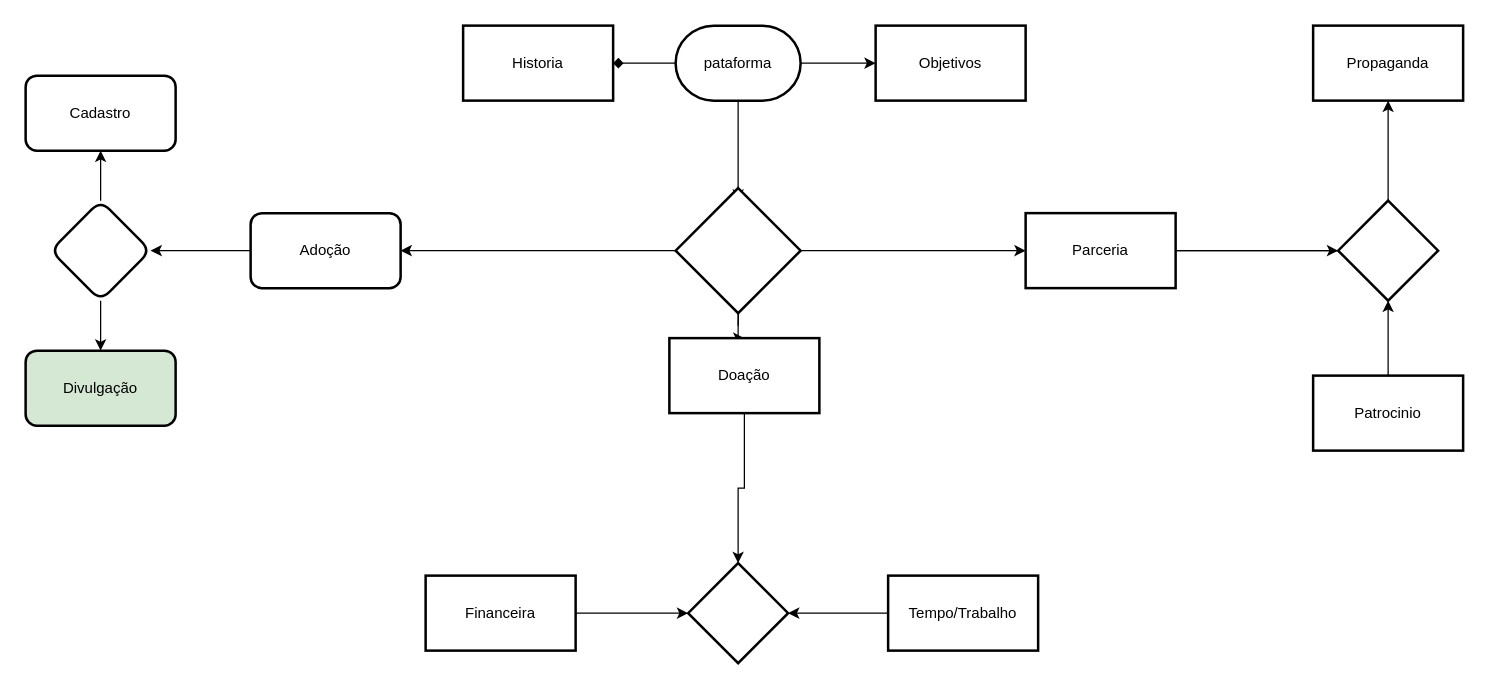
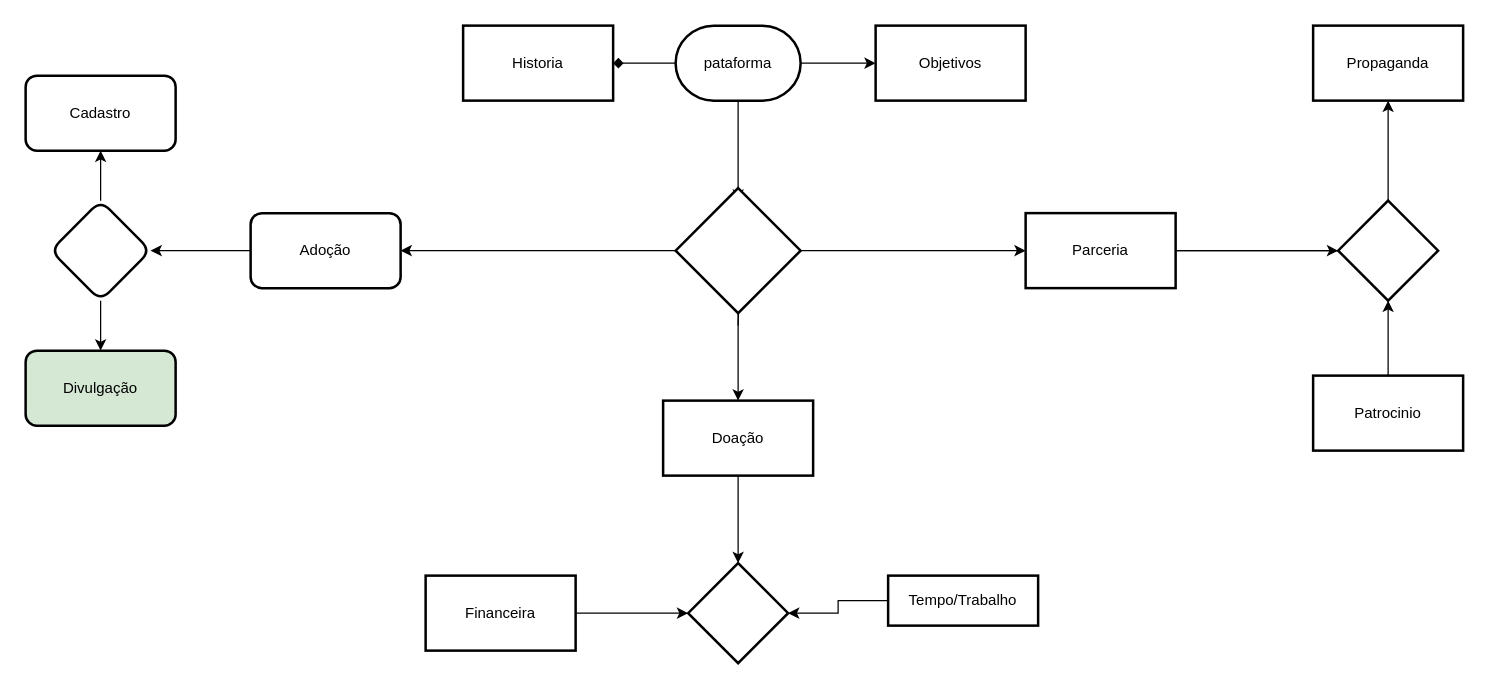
(744, 376) -> (738, 438)
(963, 613) -> (963, 601)
